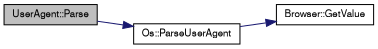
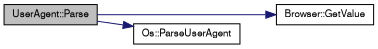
(253, 25) -> (181, 15)
